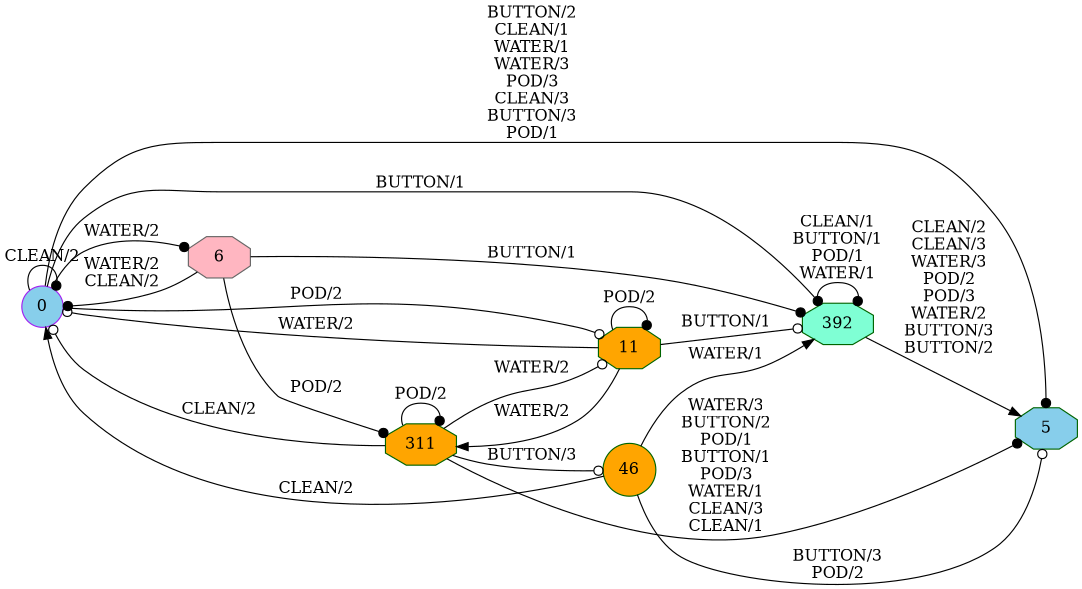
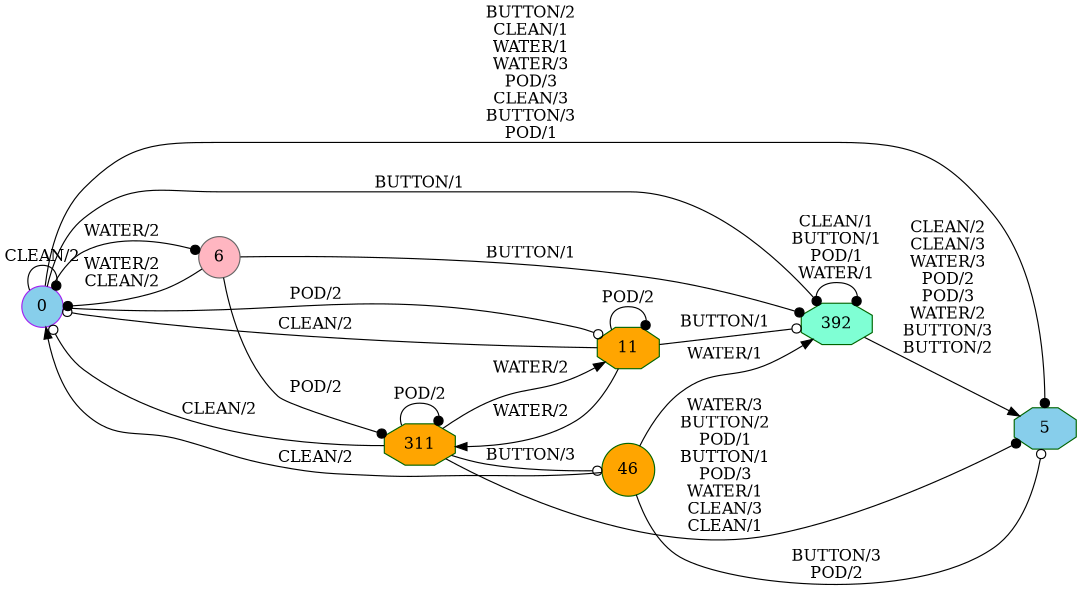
(219, 257) -> (219, 257)
(316, 324) -> (316, 324)
(519, 392) -> (516, 393)
